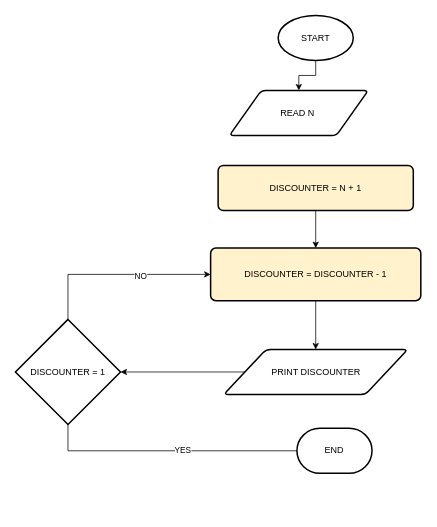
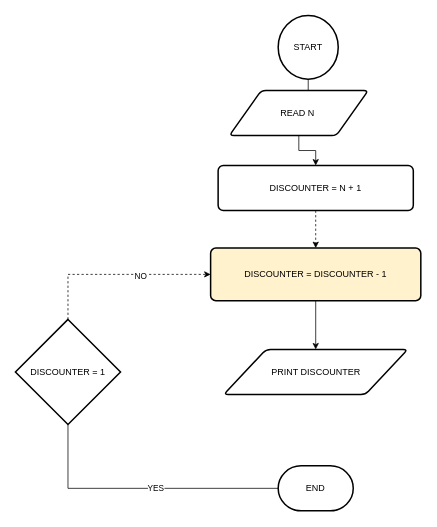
(315, 38) -> (308, 47)
none -> (304, 150)
(315, 188) -> (315, 188)
(315, 227) -> (315, 227)
(79, 274) -> (79, 274)
(127, 372) -> none
(334, 450) -> (315, 488)
